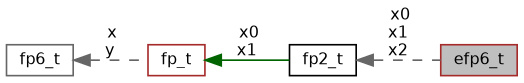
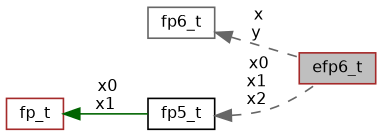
(119, 60) -> (265, 47)
(323, 60) -> (181, 114)
